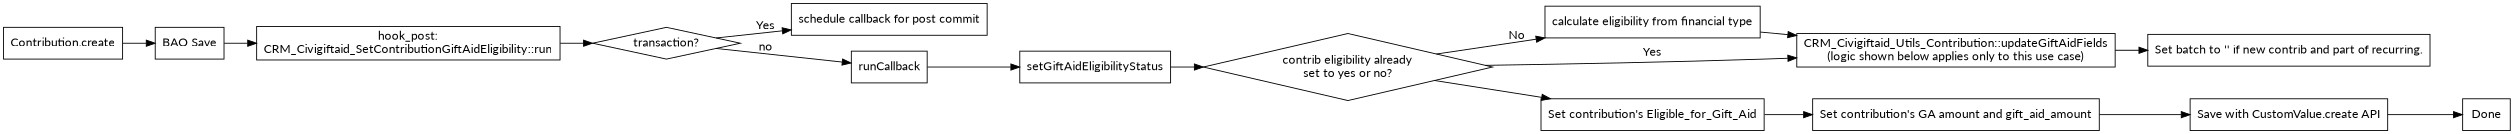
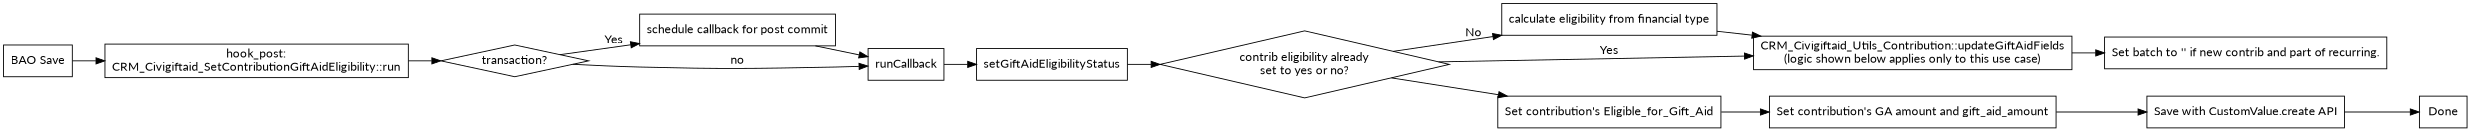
(63, 43) -> none
none -> (837, 50)
